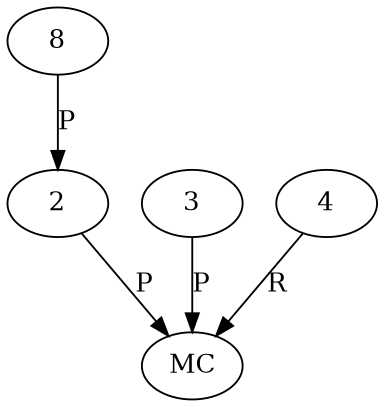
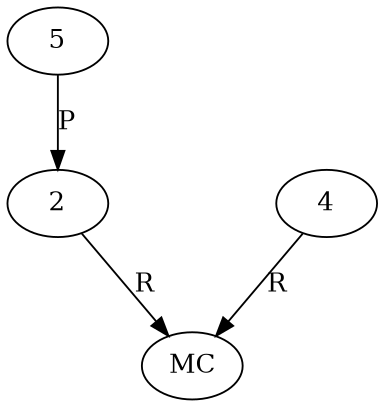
(58, 41) -> (58, 41)
(192, 203) -> none
(145, 285) -> (145, 285)
